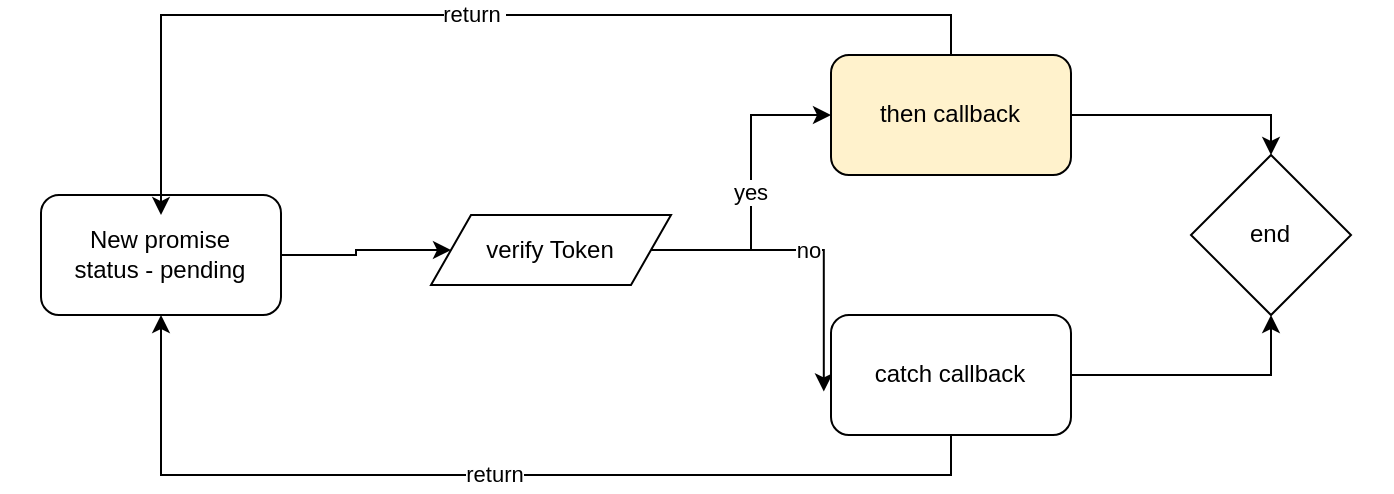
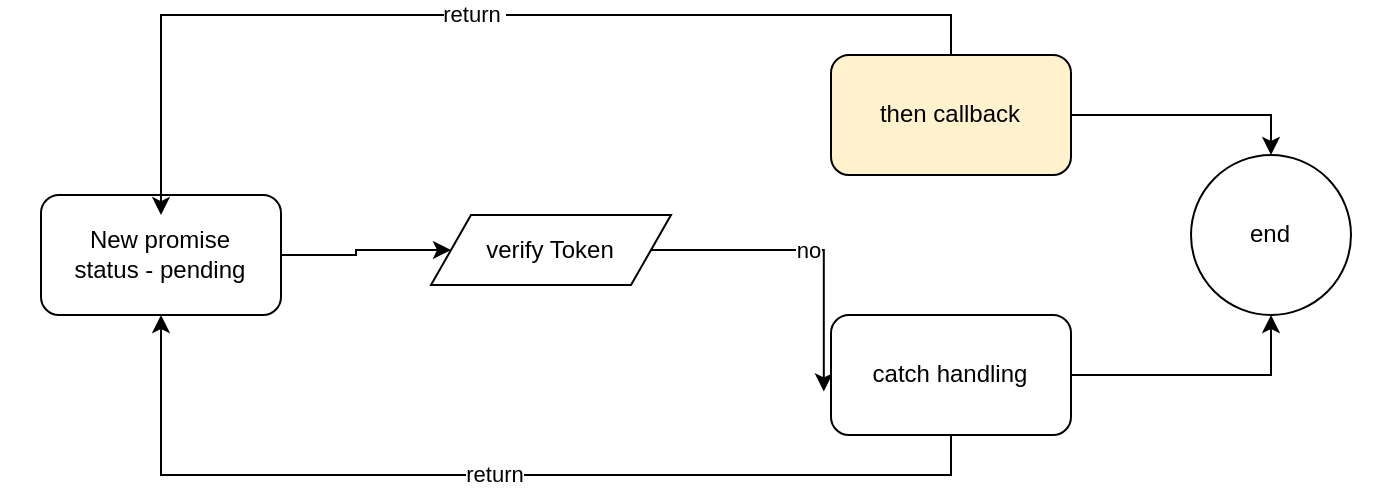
(751, 148) -> none
(1271, 235) -> (1271, 235)
(951, 375) -> (951, 375)
